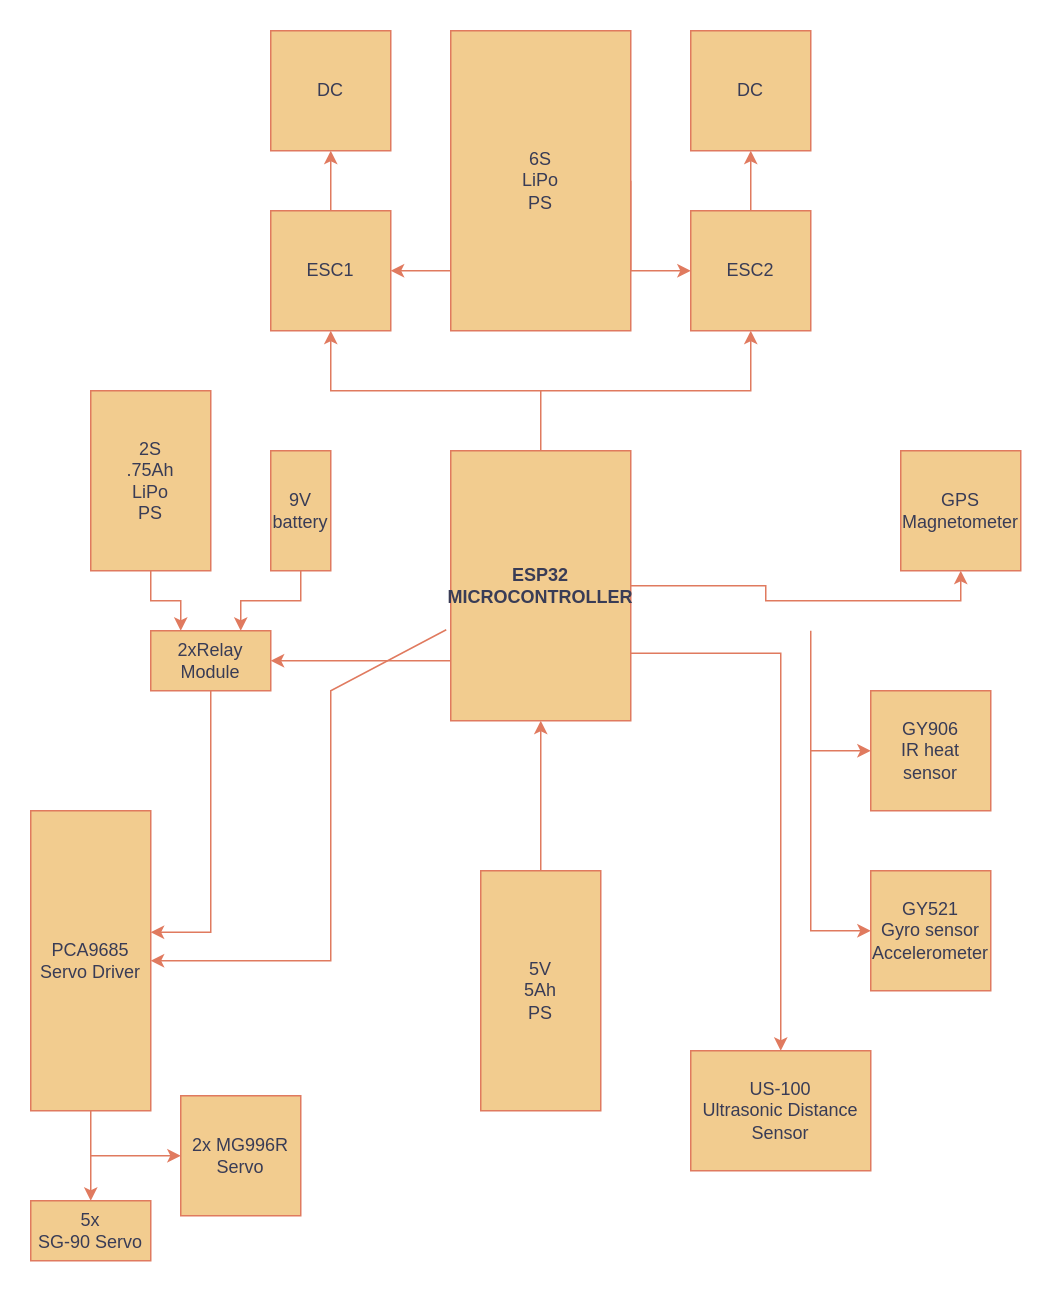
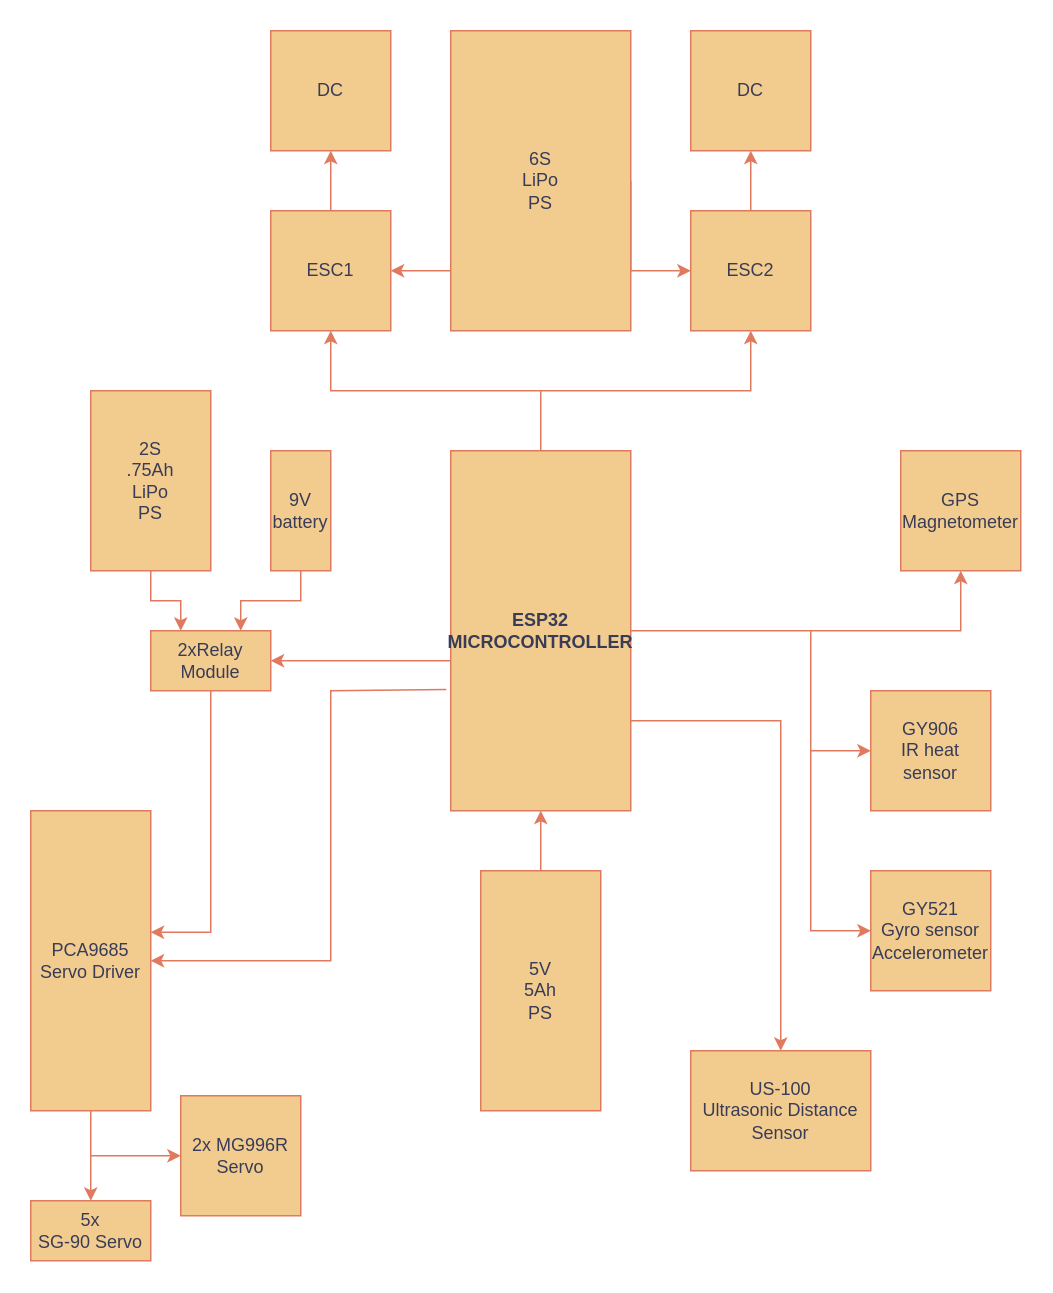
(541, 586) -> (541, 631)
